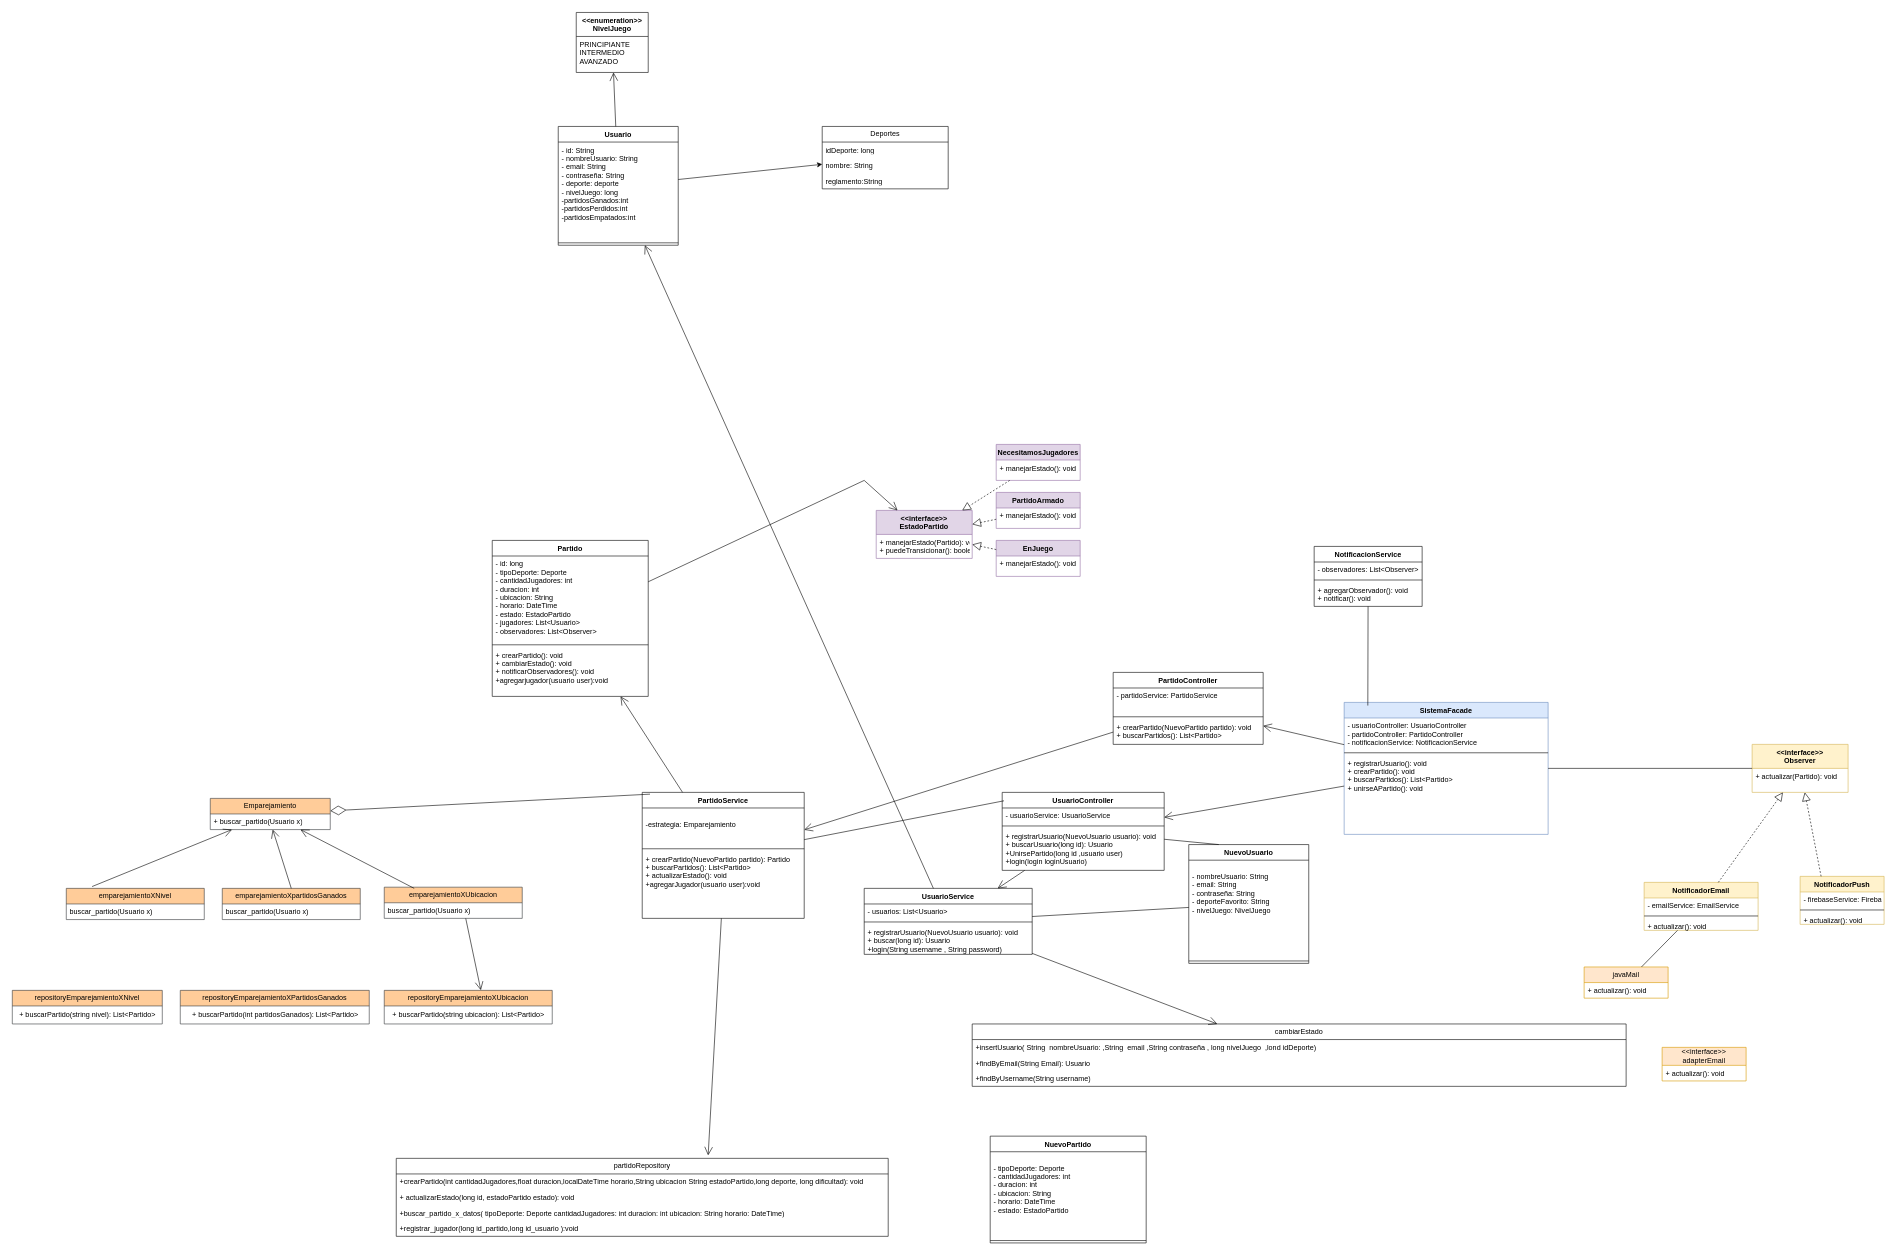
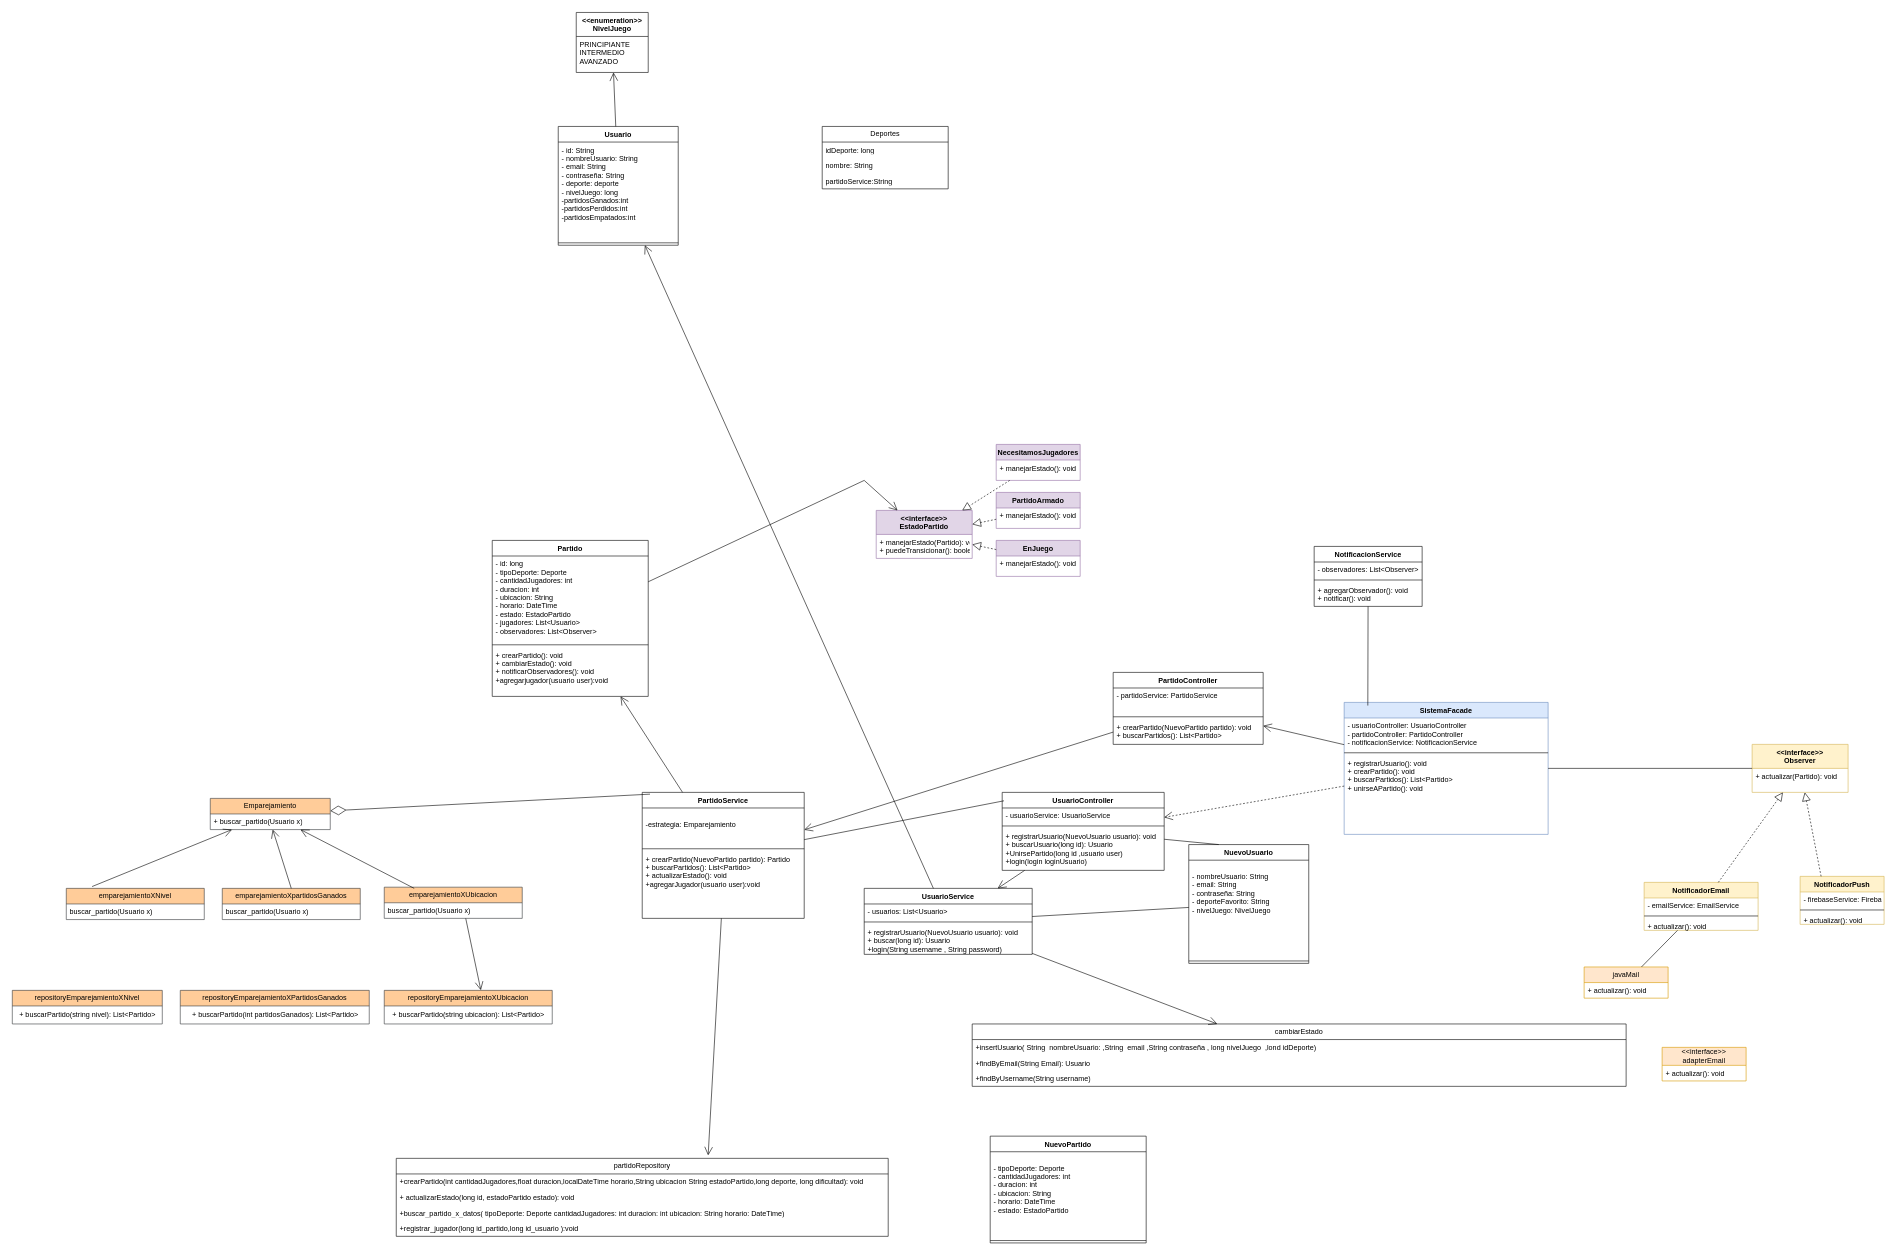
(750, 172) -> none
(857, 182) -> (864, 182)
(1254, 802) -> (1254, 802)
